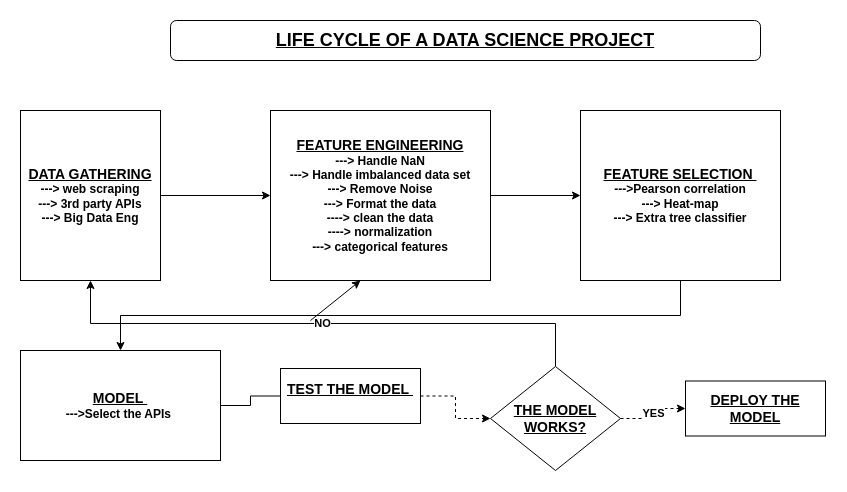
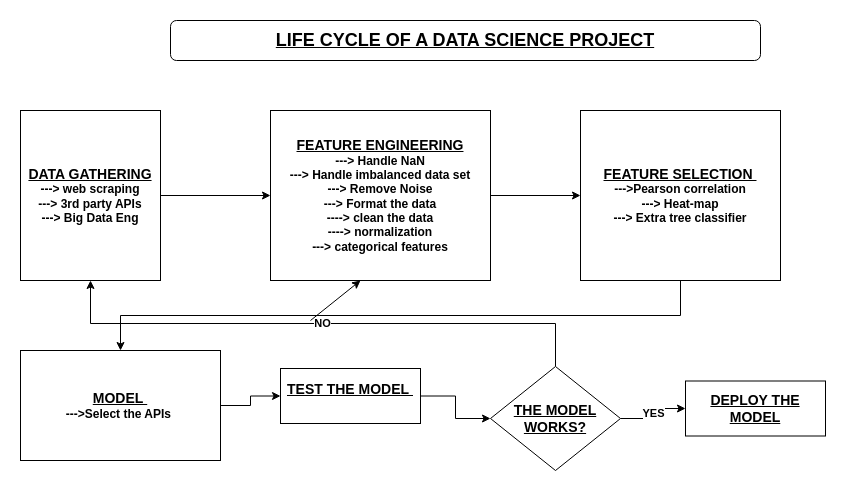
(274, 396) -> (272, 396)
(456, 403) -> (456, 403)
(633, 419) -> (633, 419)
